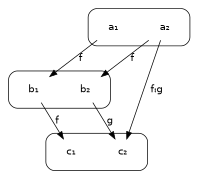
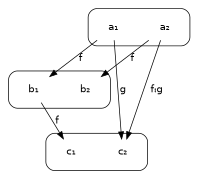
(102, 118) -> (118, 86)
